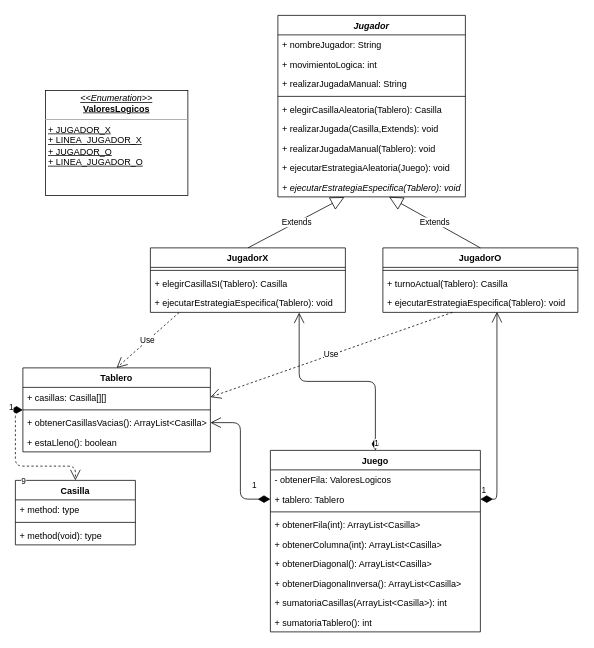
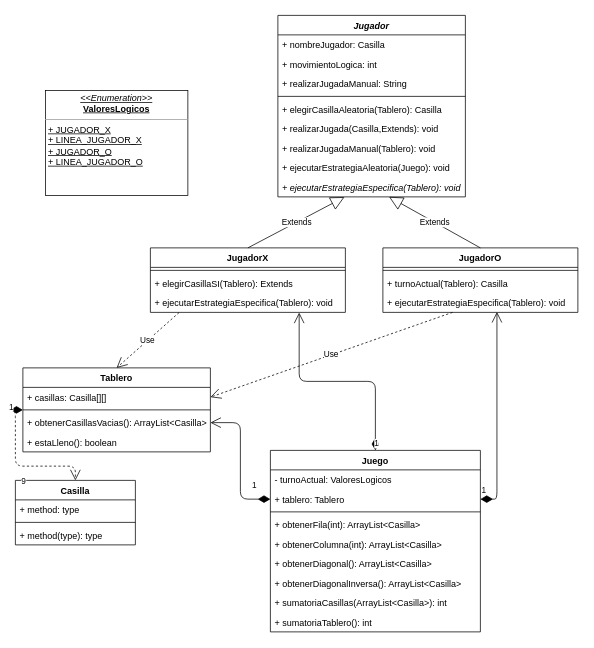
(335, 45) -> (335, 45)
(229, 284) -> (232, 284)
(339, 480) -> (341, 480)
(65, 536) -> (66, 536)
